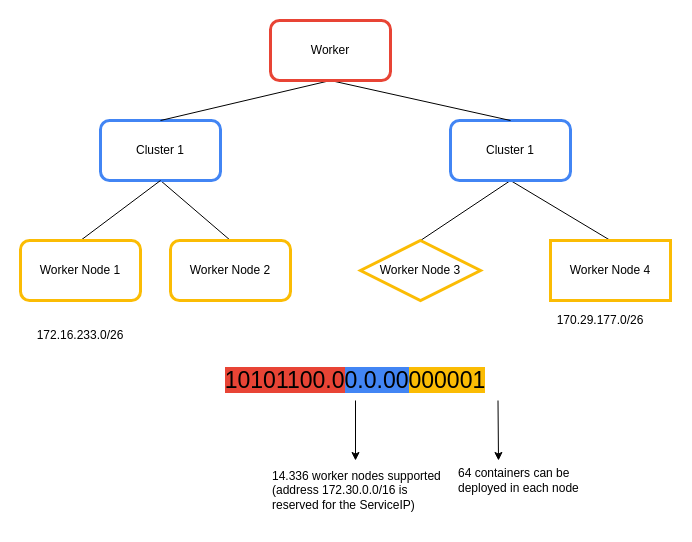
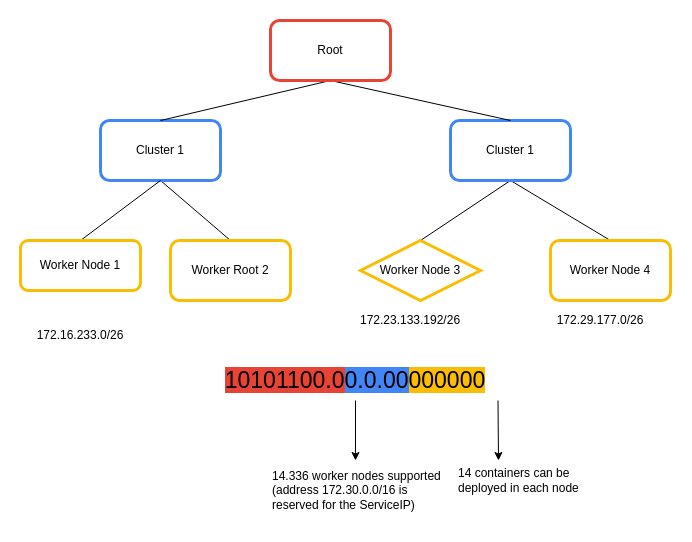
(331, 51) -> (331, 51)
(81, 271) -> (81, 266)
(231, 271) -> (231, 271)
(611, 271) -> (611, 271)
none -> (411, 321)
(601, 321) -> (601, 321)
(356, 381) -> (356, 381)
(535, 481) -> (535, 481)
